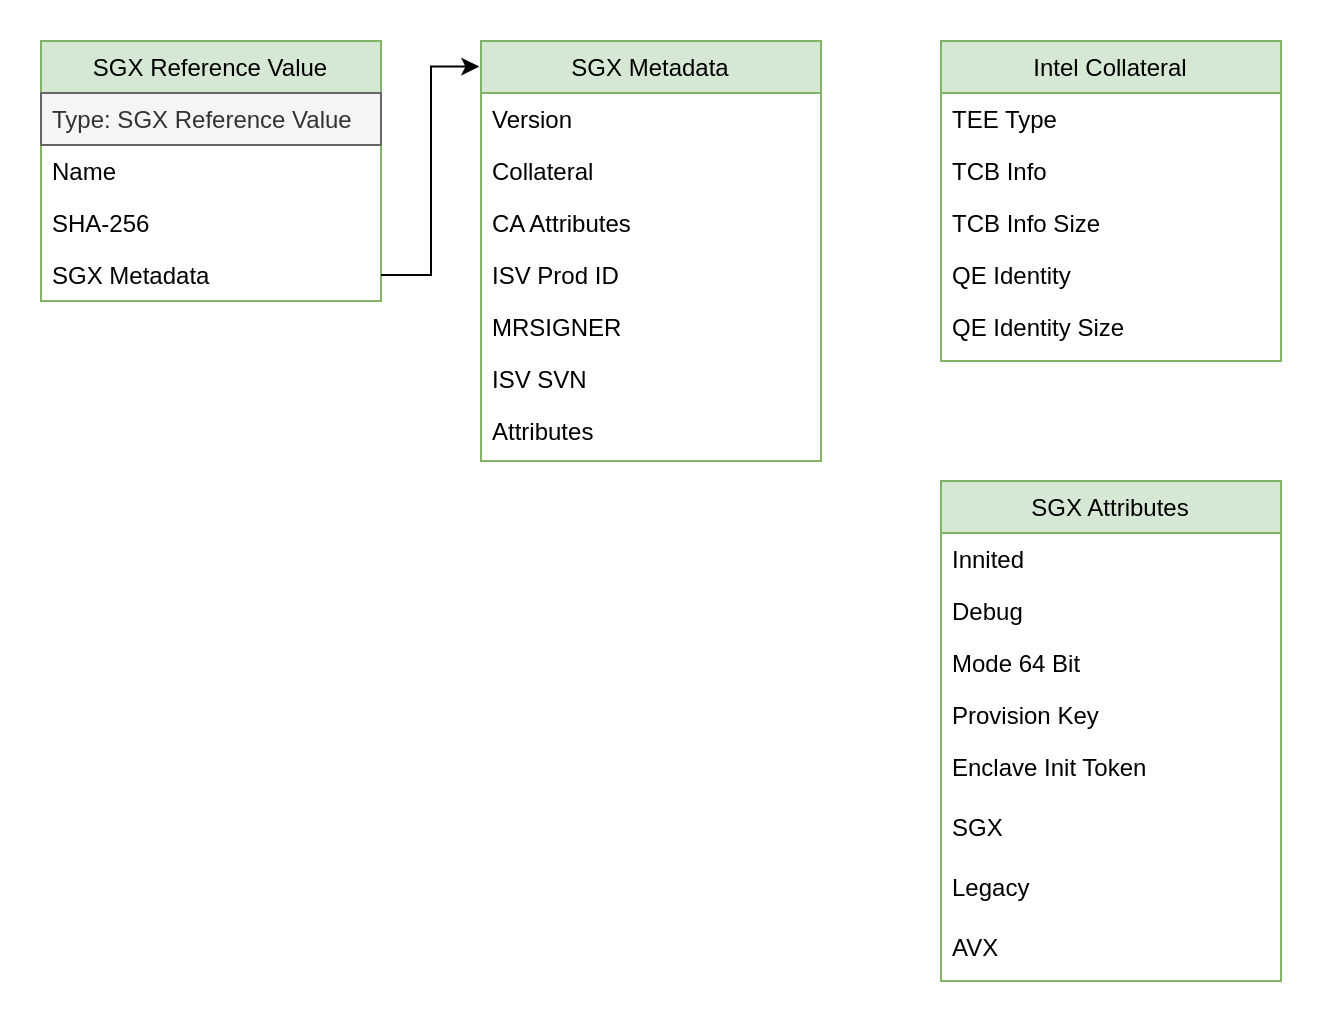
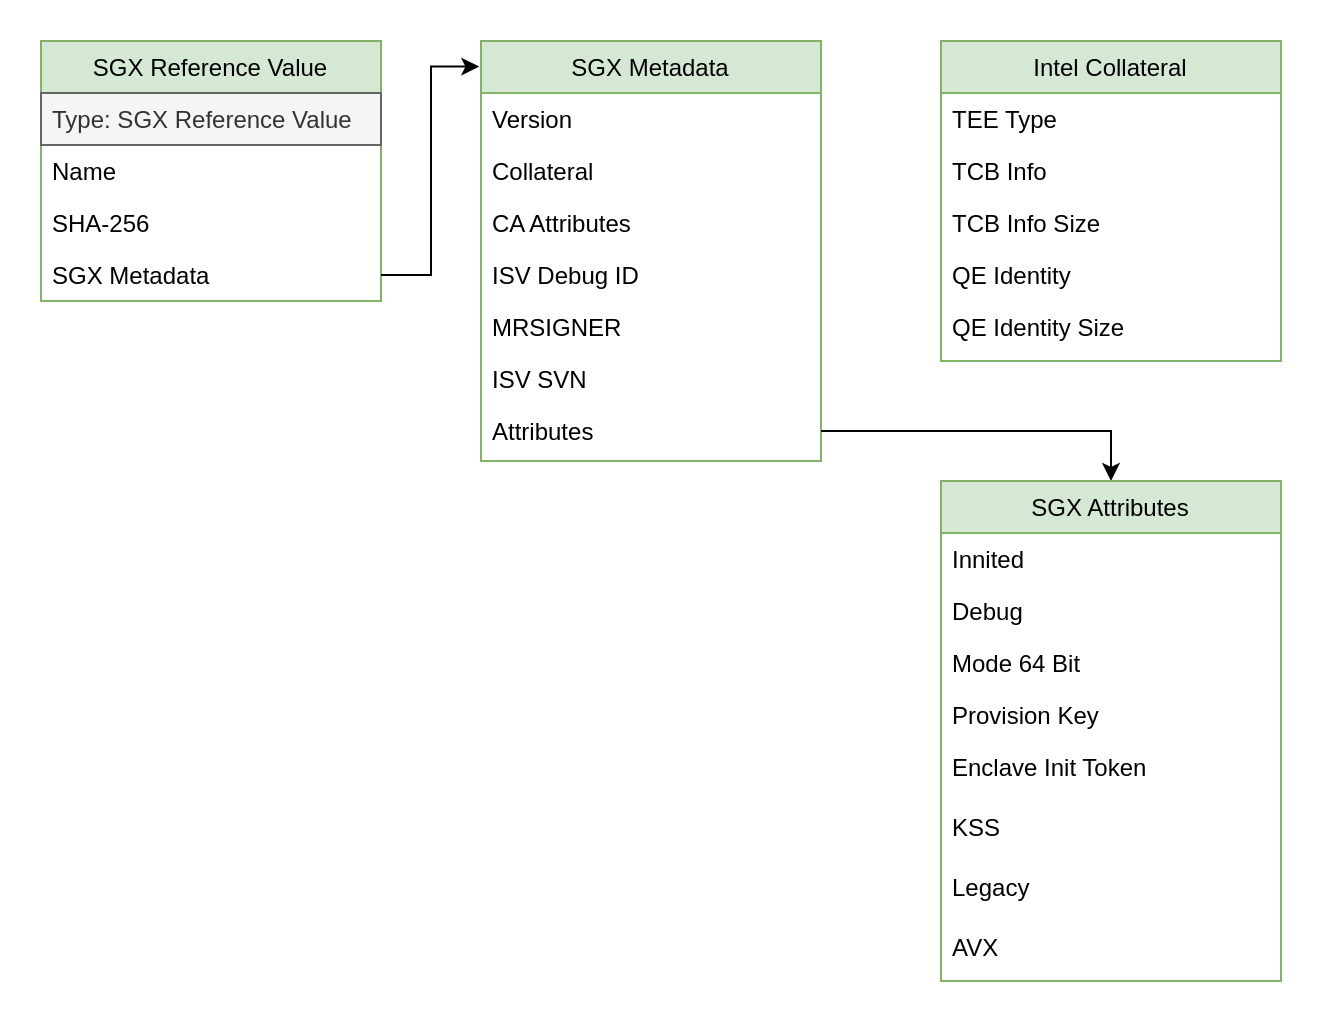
(560, 276) -> (566, 276)
none -> (986, 431)
(972, 828) -> (972, 828)
